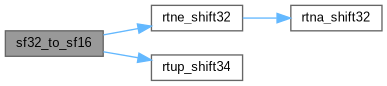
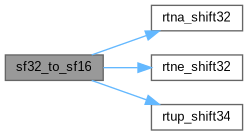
(260, 18) -> (119, 45)
